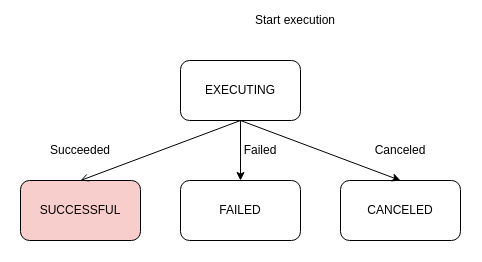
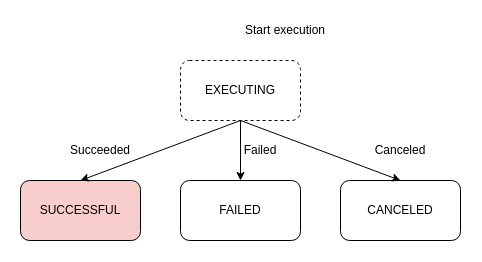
(296, 21) -> (286, 31)
(241, 91) -> (241, 91)
(81, 151) -> (101, 151)
(86, 178) -> (88, 178)
